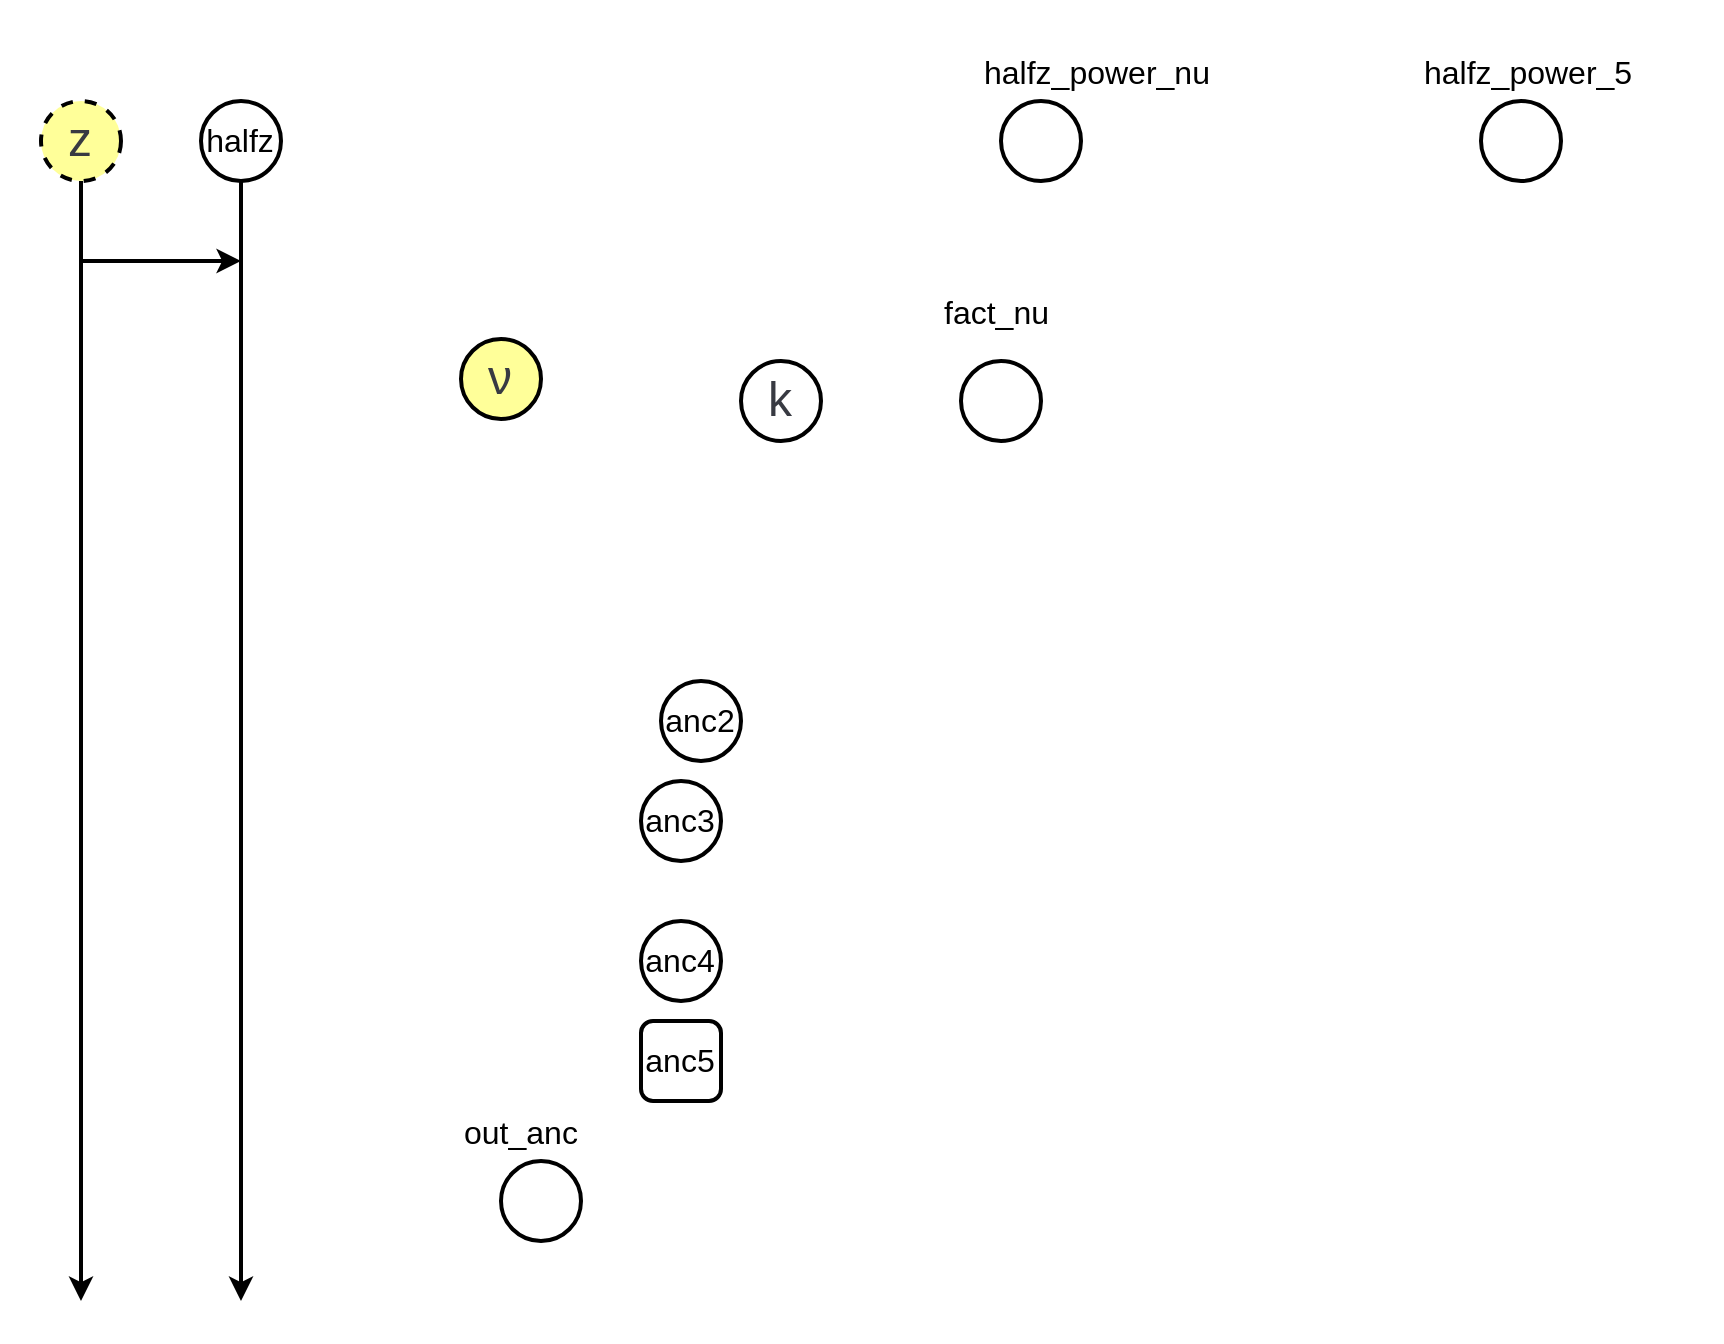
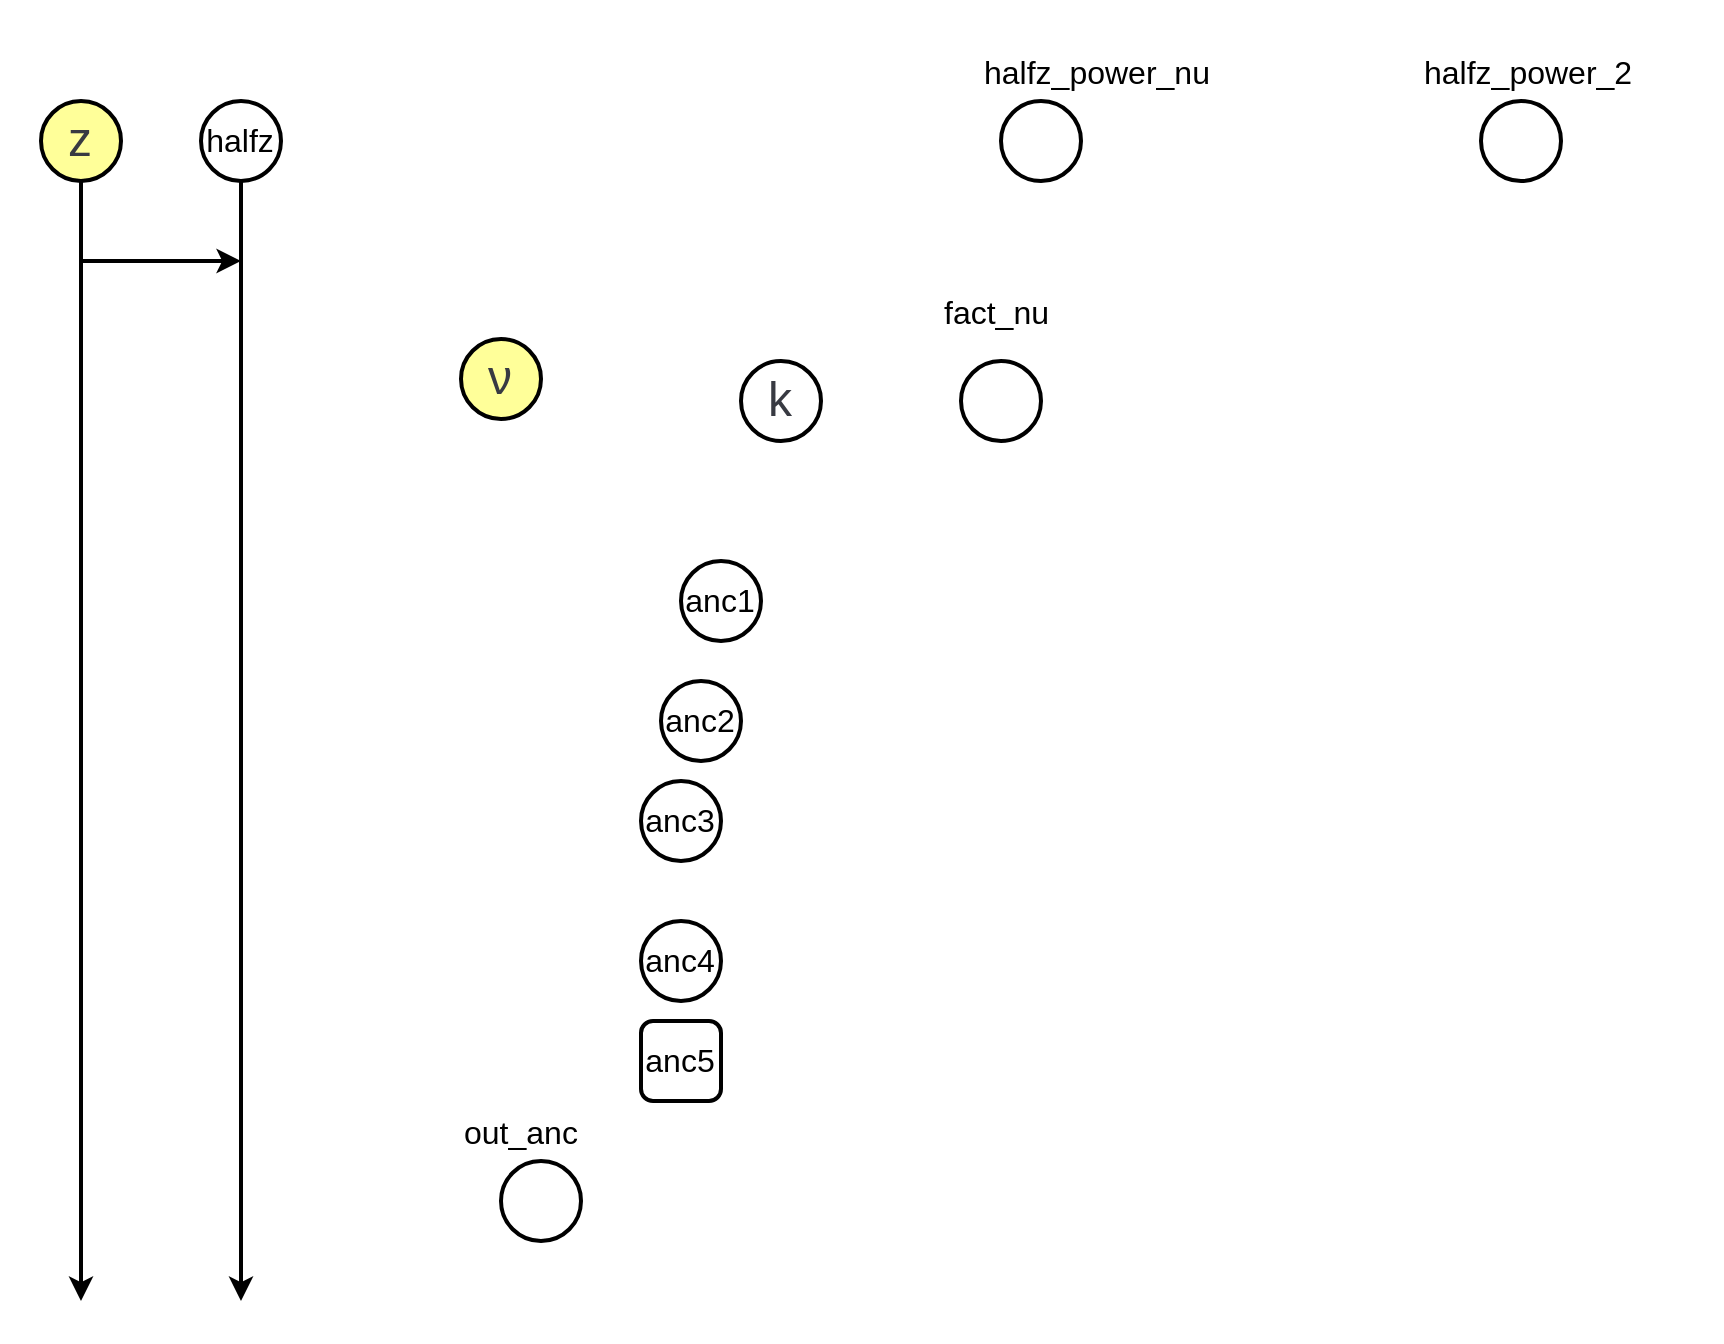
(1537, 74) -> (1537, 74)
(81, 141) -> (81, 141)
none -> (721, 601)
